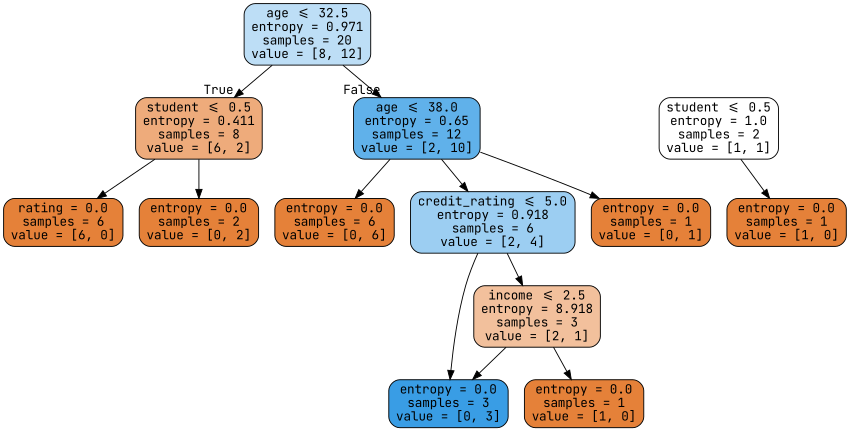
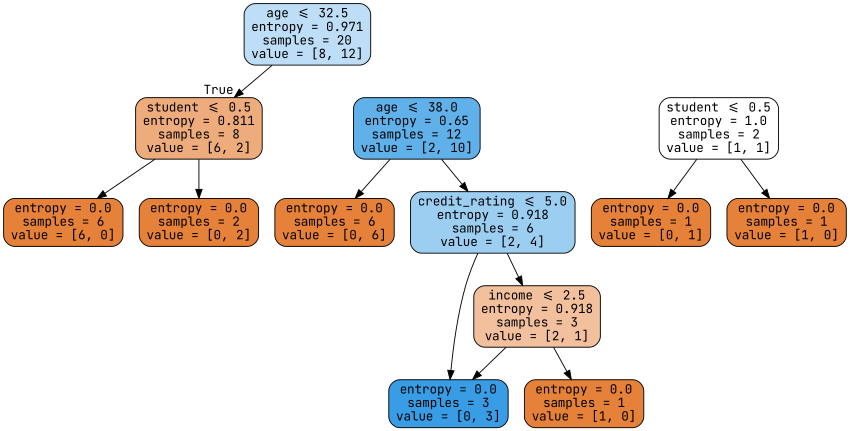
(359, 78) -> none
(199, 128) -> (199, 128)
(536, 173) -> (685, 175)
(63, 222) -> (63, 222)
(537, 316) -> (537, 316)
